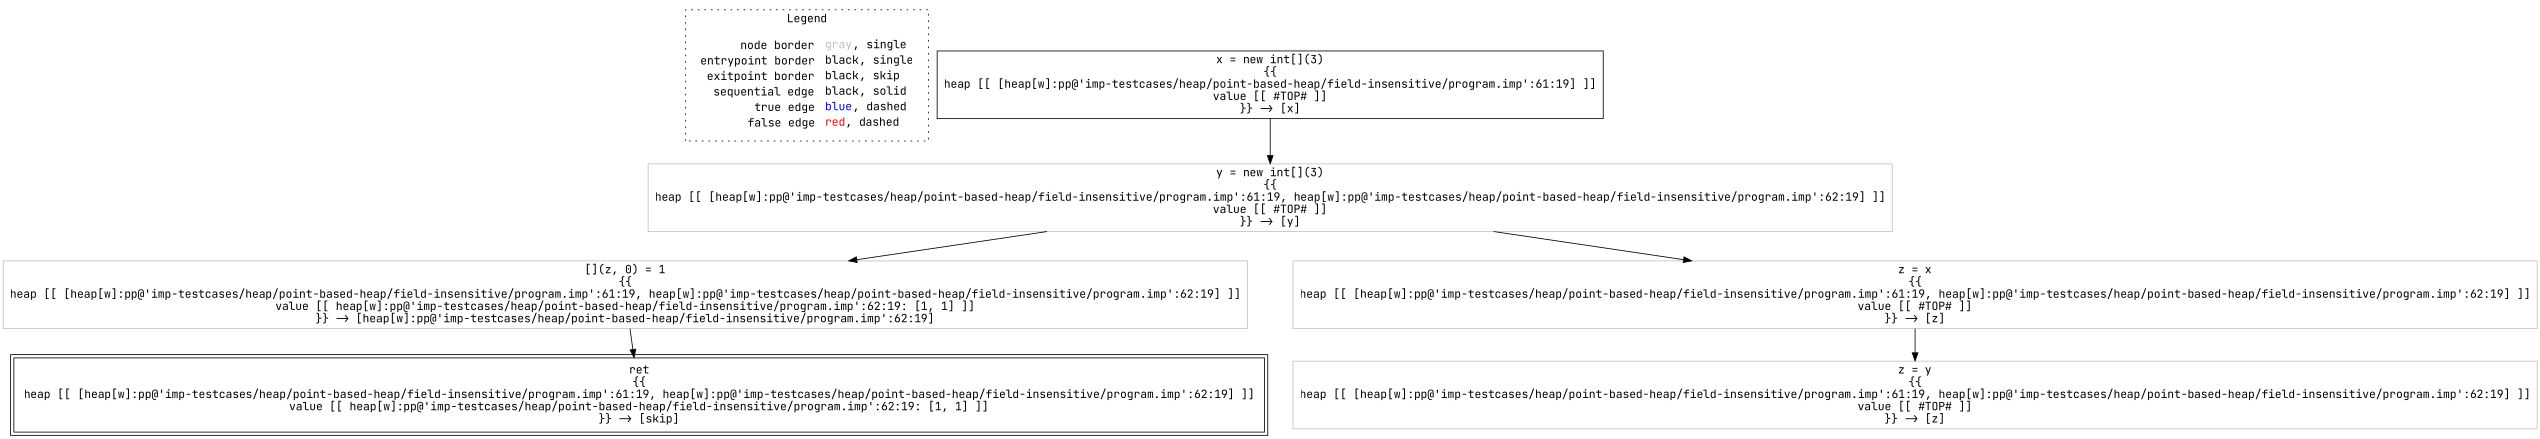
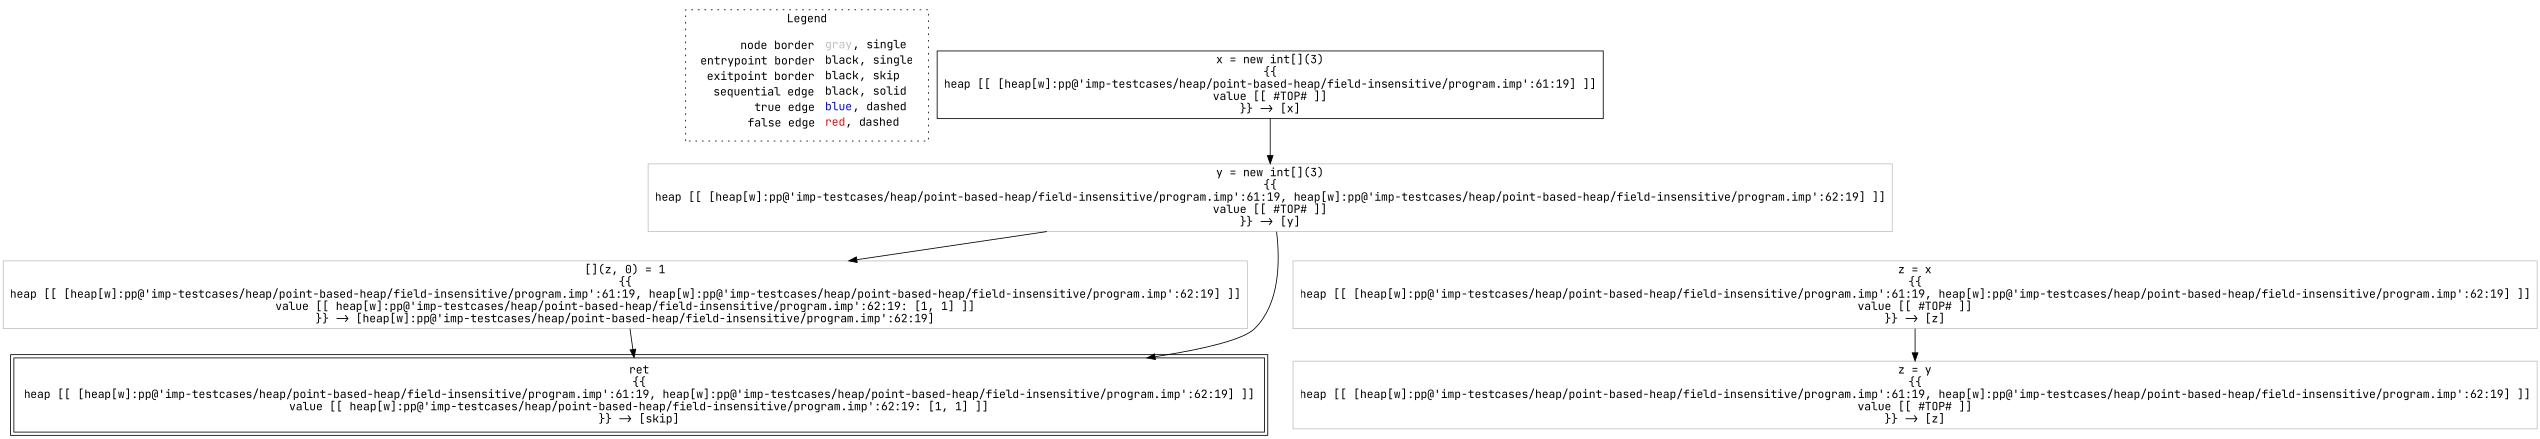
(1588, 246) -> (1254, 329)
